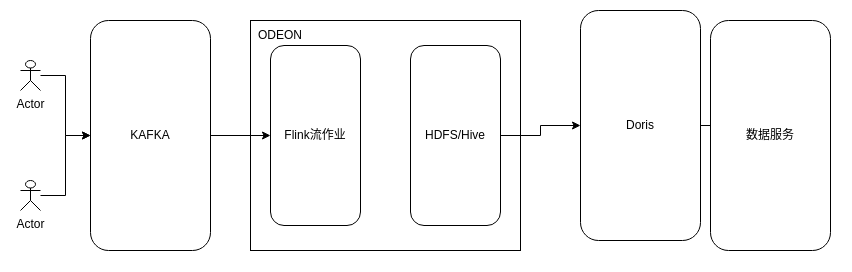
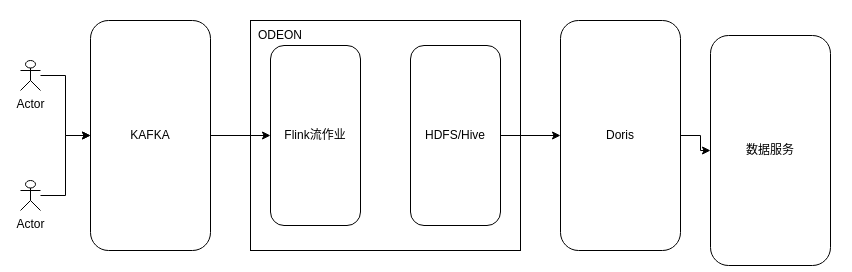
(641, 126) -> (621, 136)
(771, 136) -> (771, 151)
